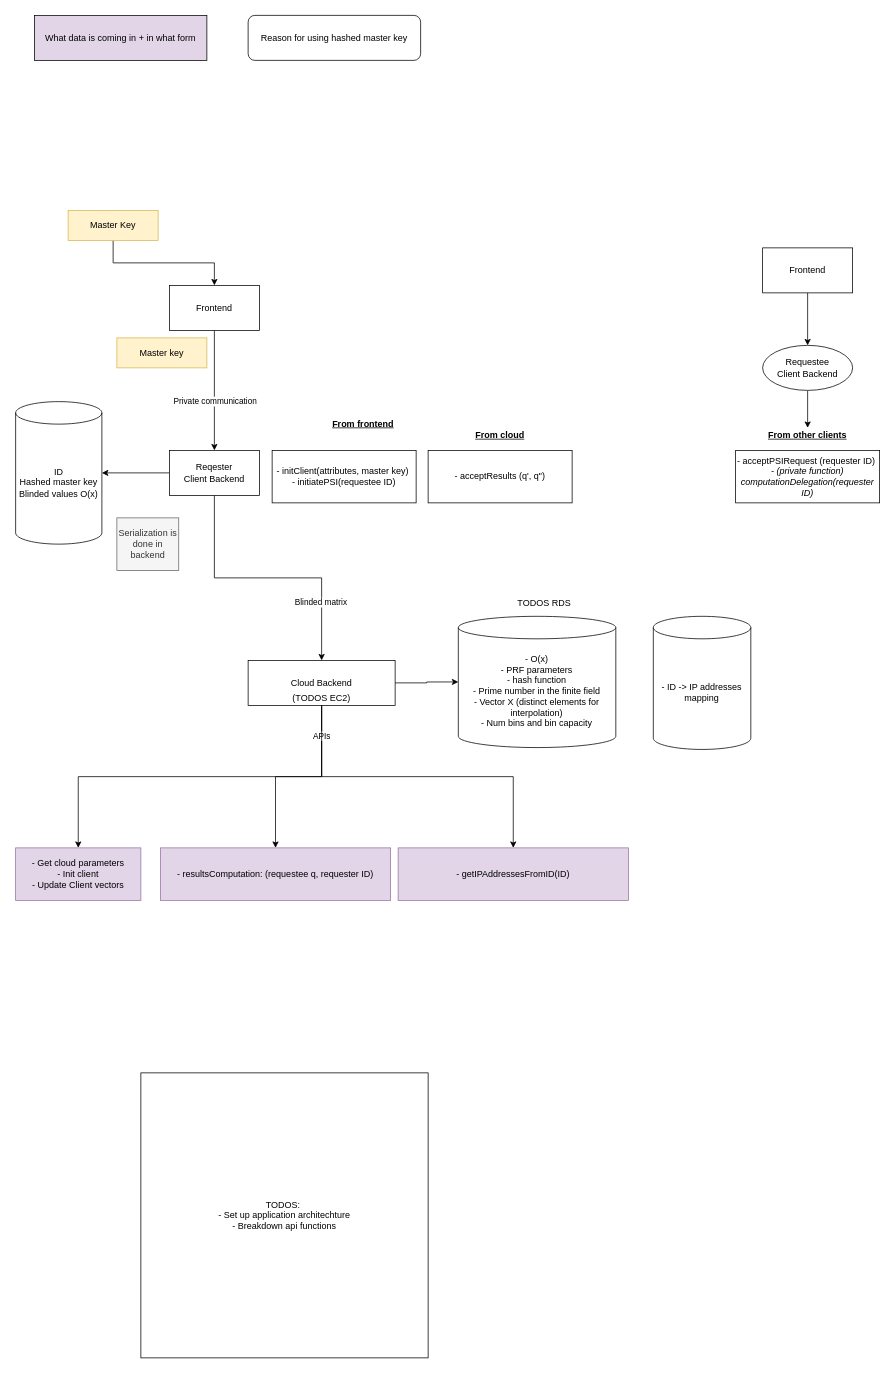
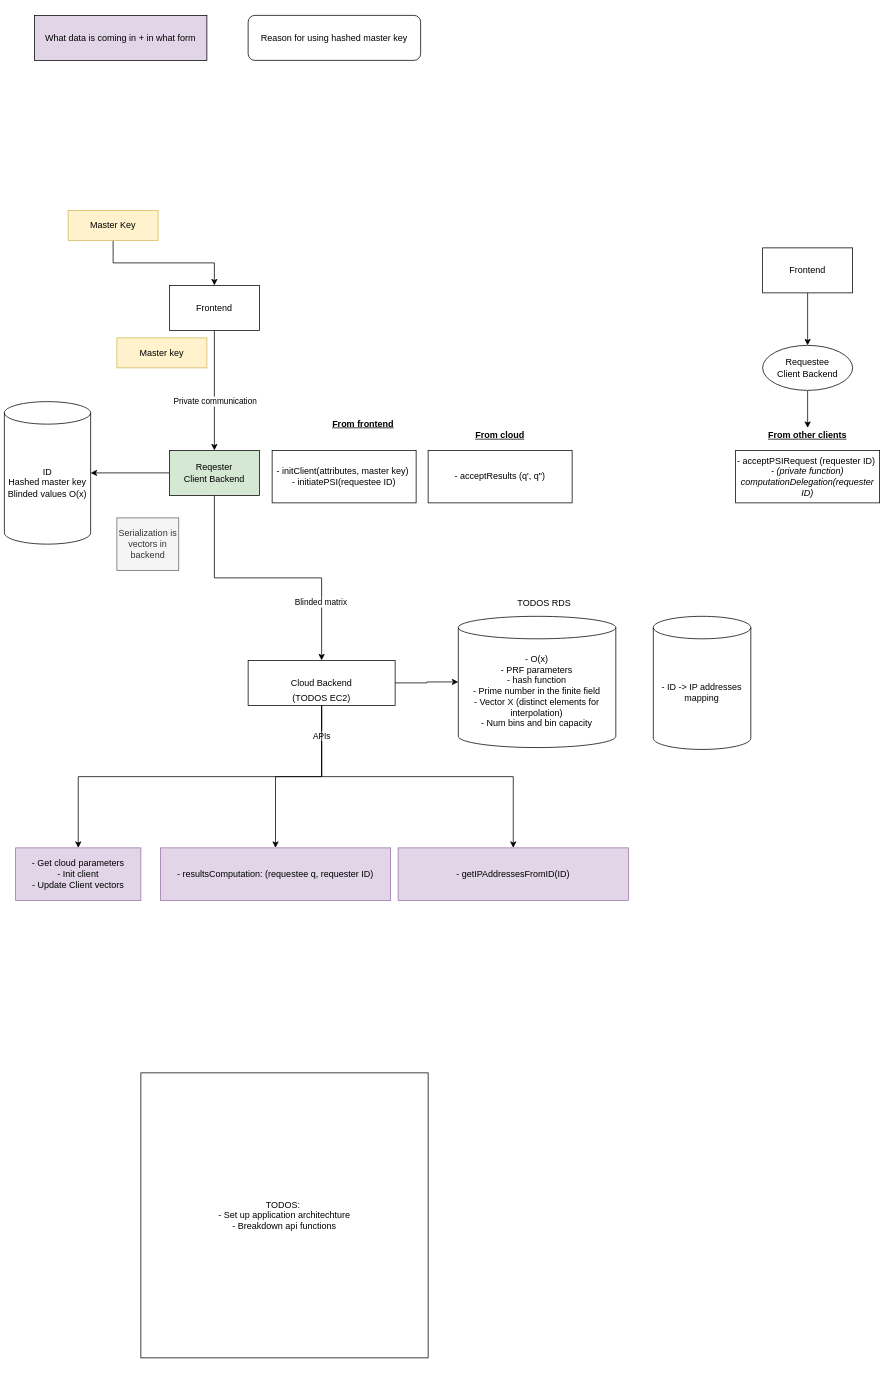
(59, 473) -> (47, 473)
(214, 473) -> (214, 473)
(148, 544) -> (148, 544)
